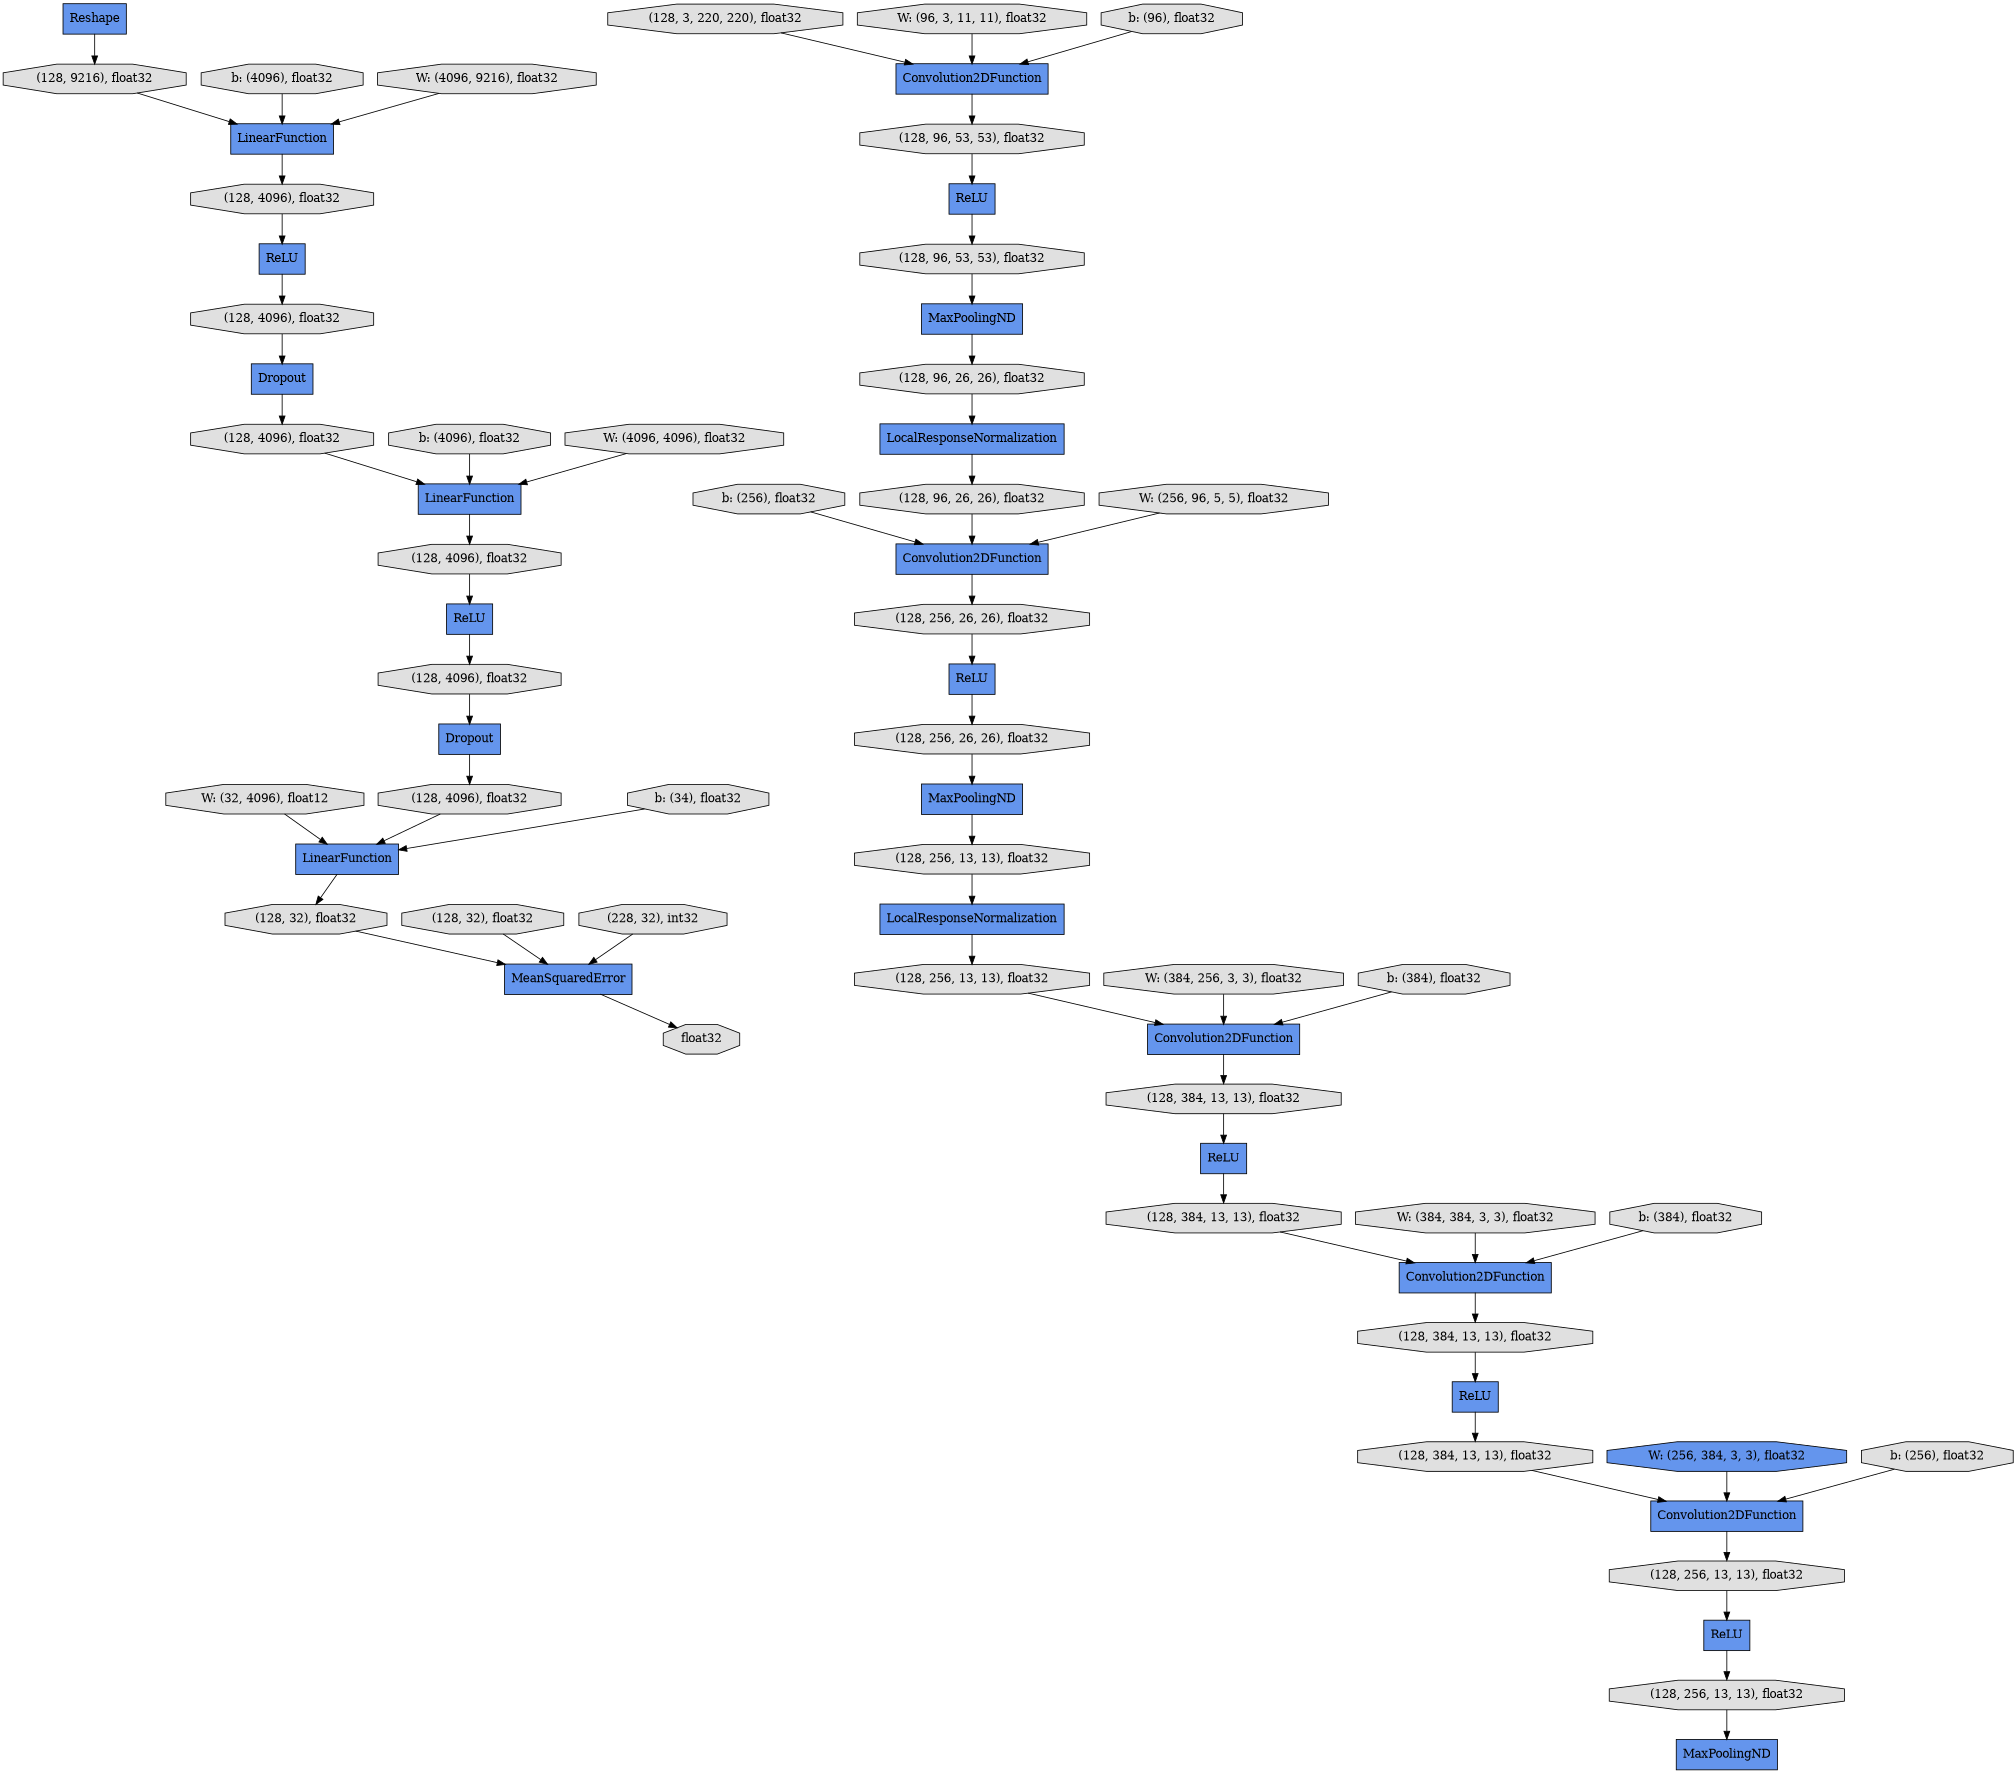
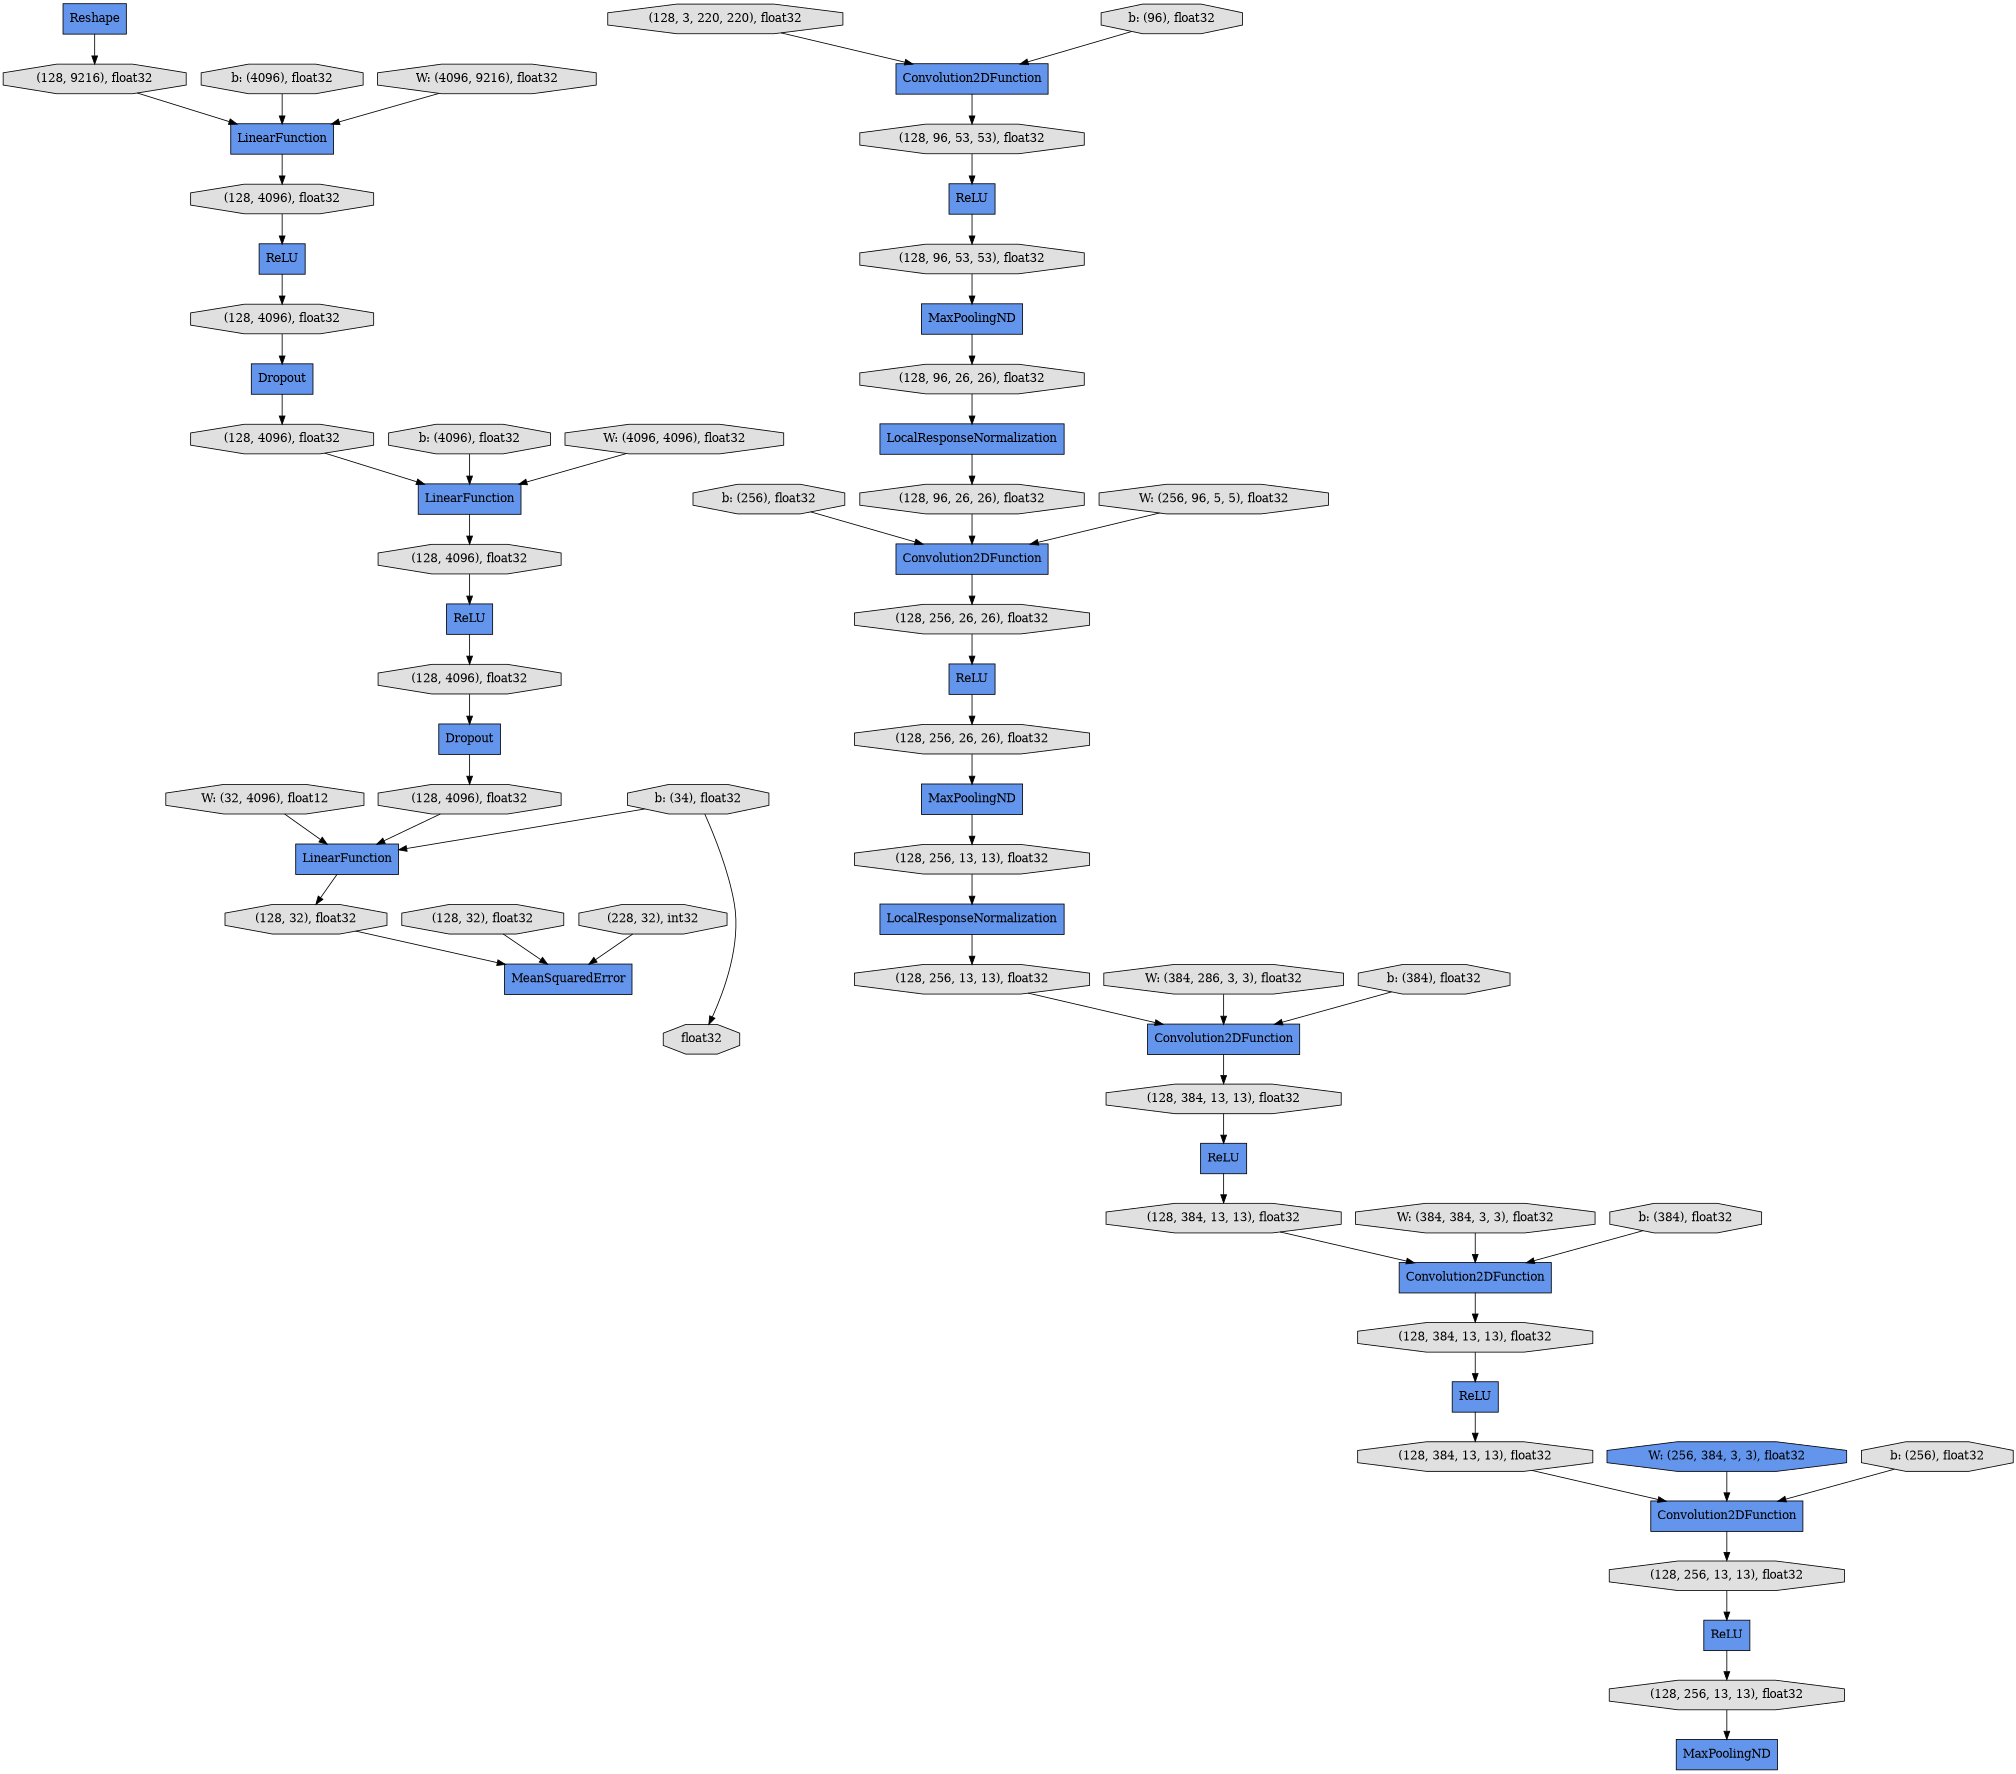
(972, 19) -> none
(1224, 979) -> (1224, 979)
(635, 1009) -> (735, 915)
